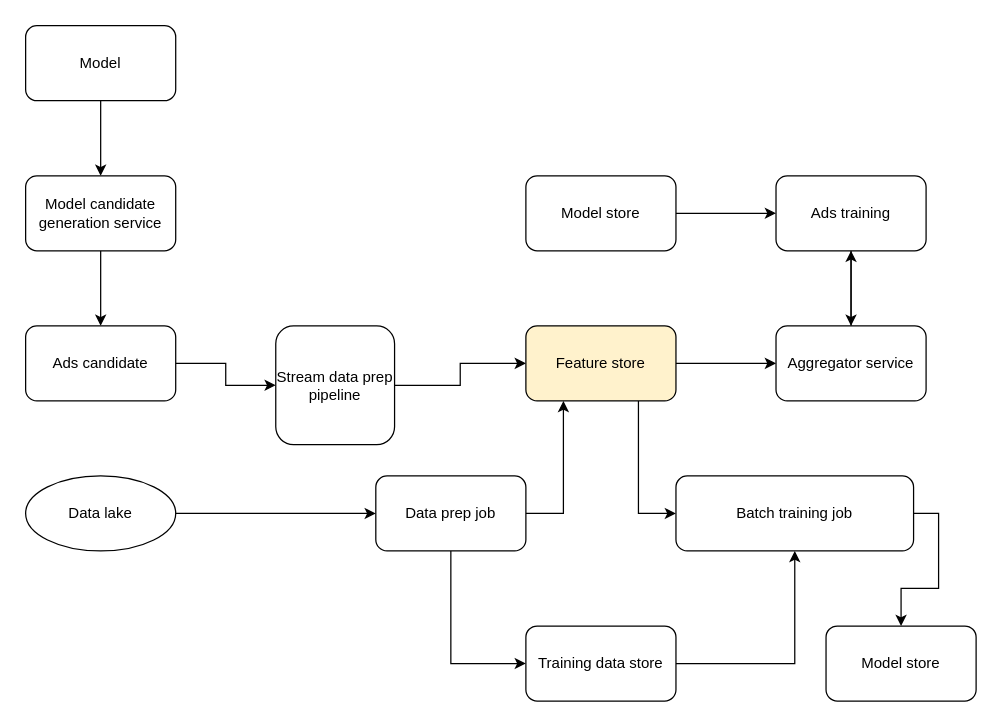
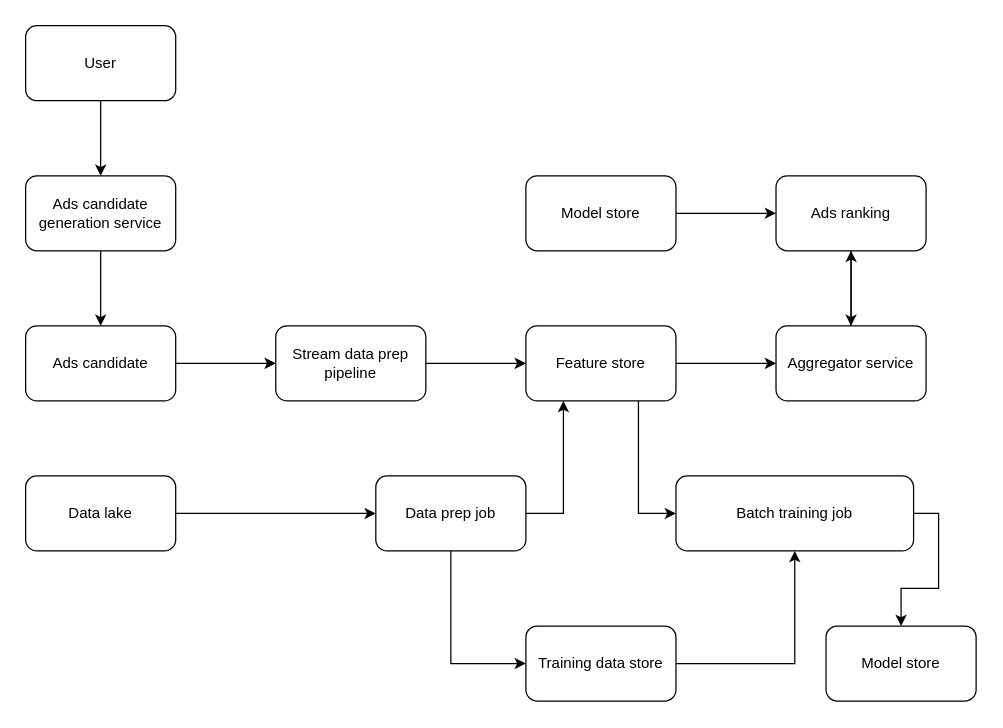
(101, 63) -> (101, 63)
(101, 213) -> (101, 213)
(851, 213) -> (851, 213)
(601, 363) -> (601, 363)
(335, 385) -> (351, 363)
(101, 513) -> (101, 513)
